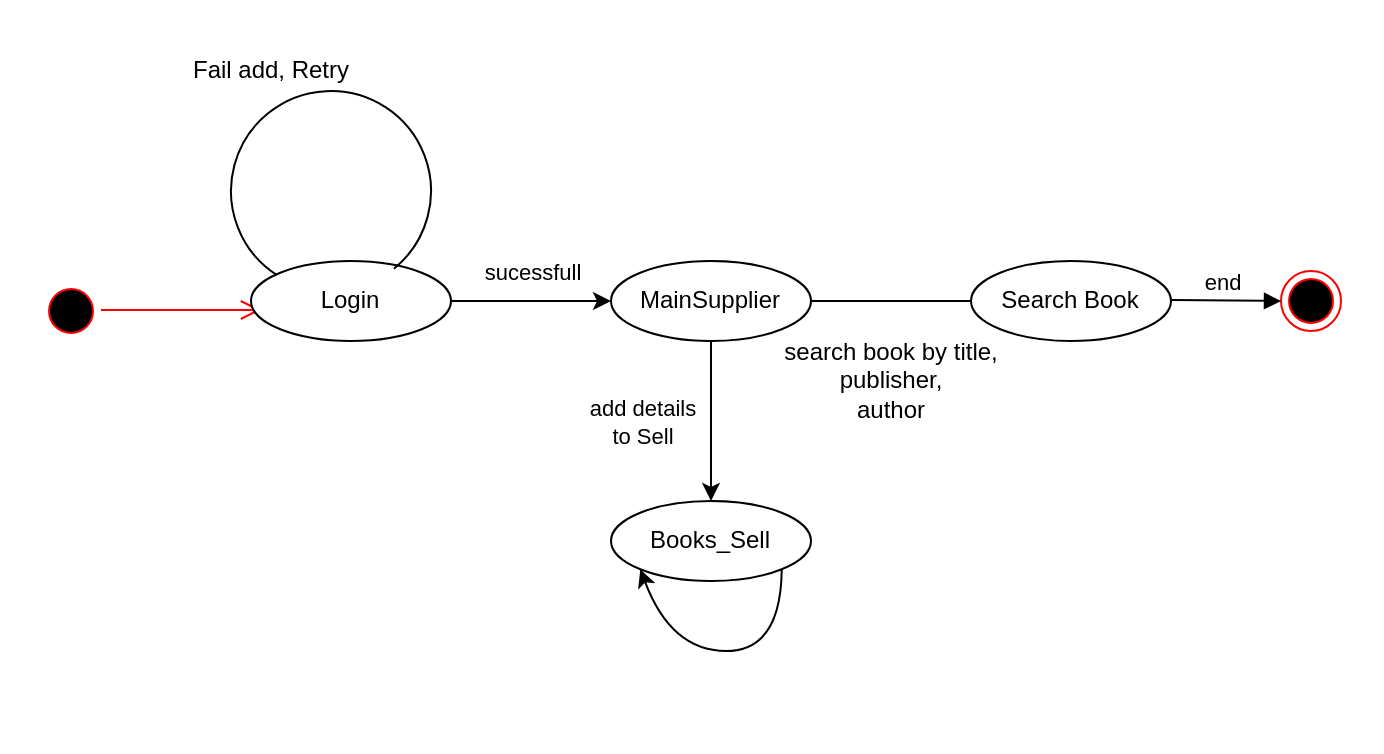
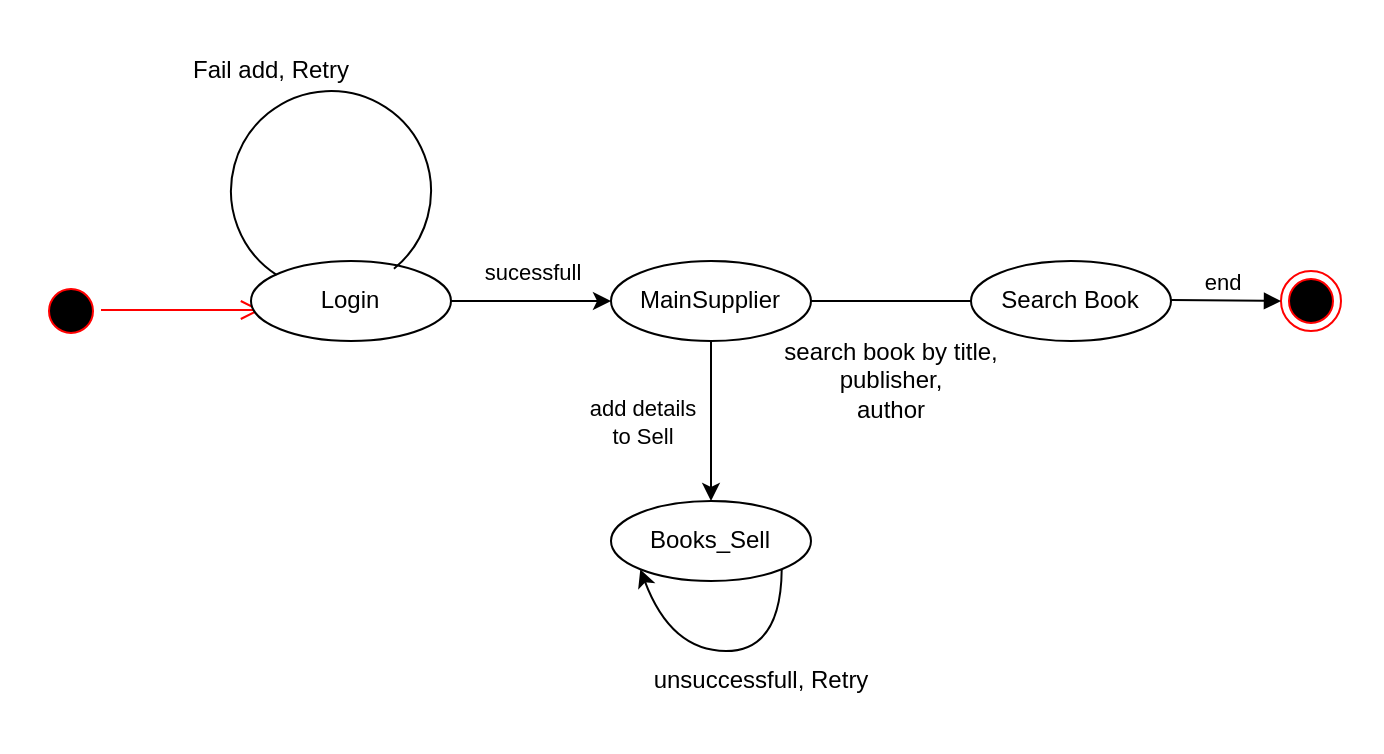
none -> (761, 681)
